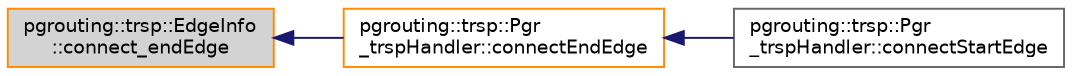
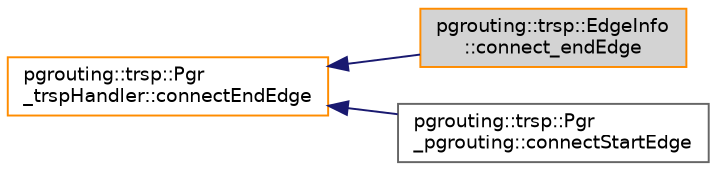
(319, 38) -> (384, 59)
(899, 38) -> (553, 133)
